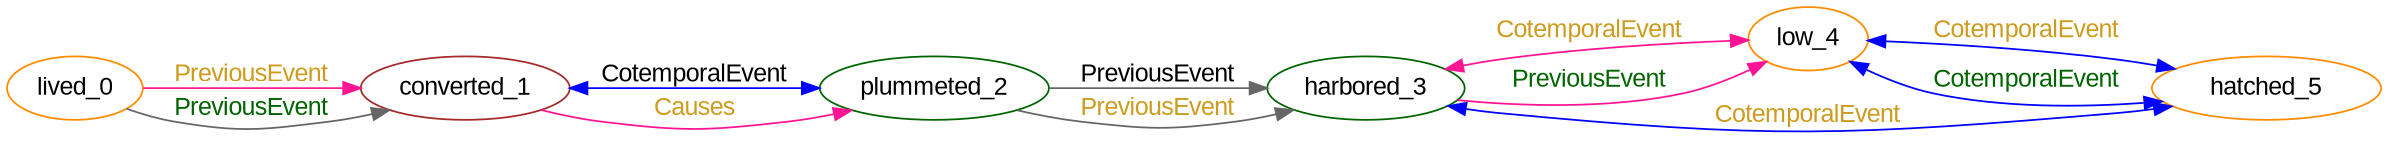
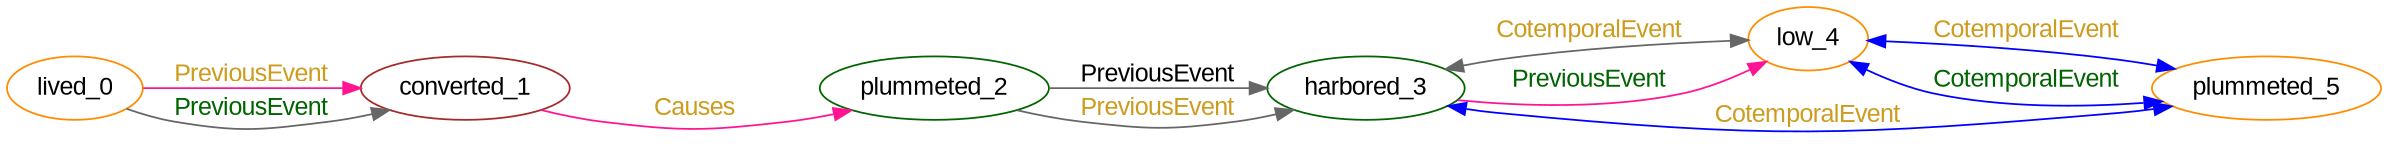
(1596, 49) -> (1596, 49)
(695, 88) -> none
(2267, 88) -> (2267, 88)
